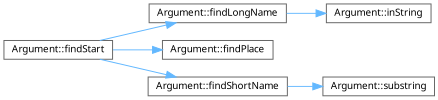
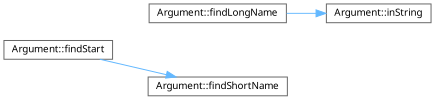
(133, 33) -> none
(218, 50) -> none
(379, 86) -> none
